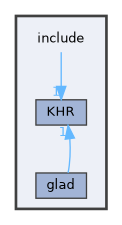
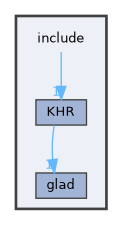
(70, 156) -> (52, 142)
